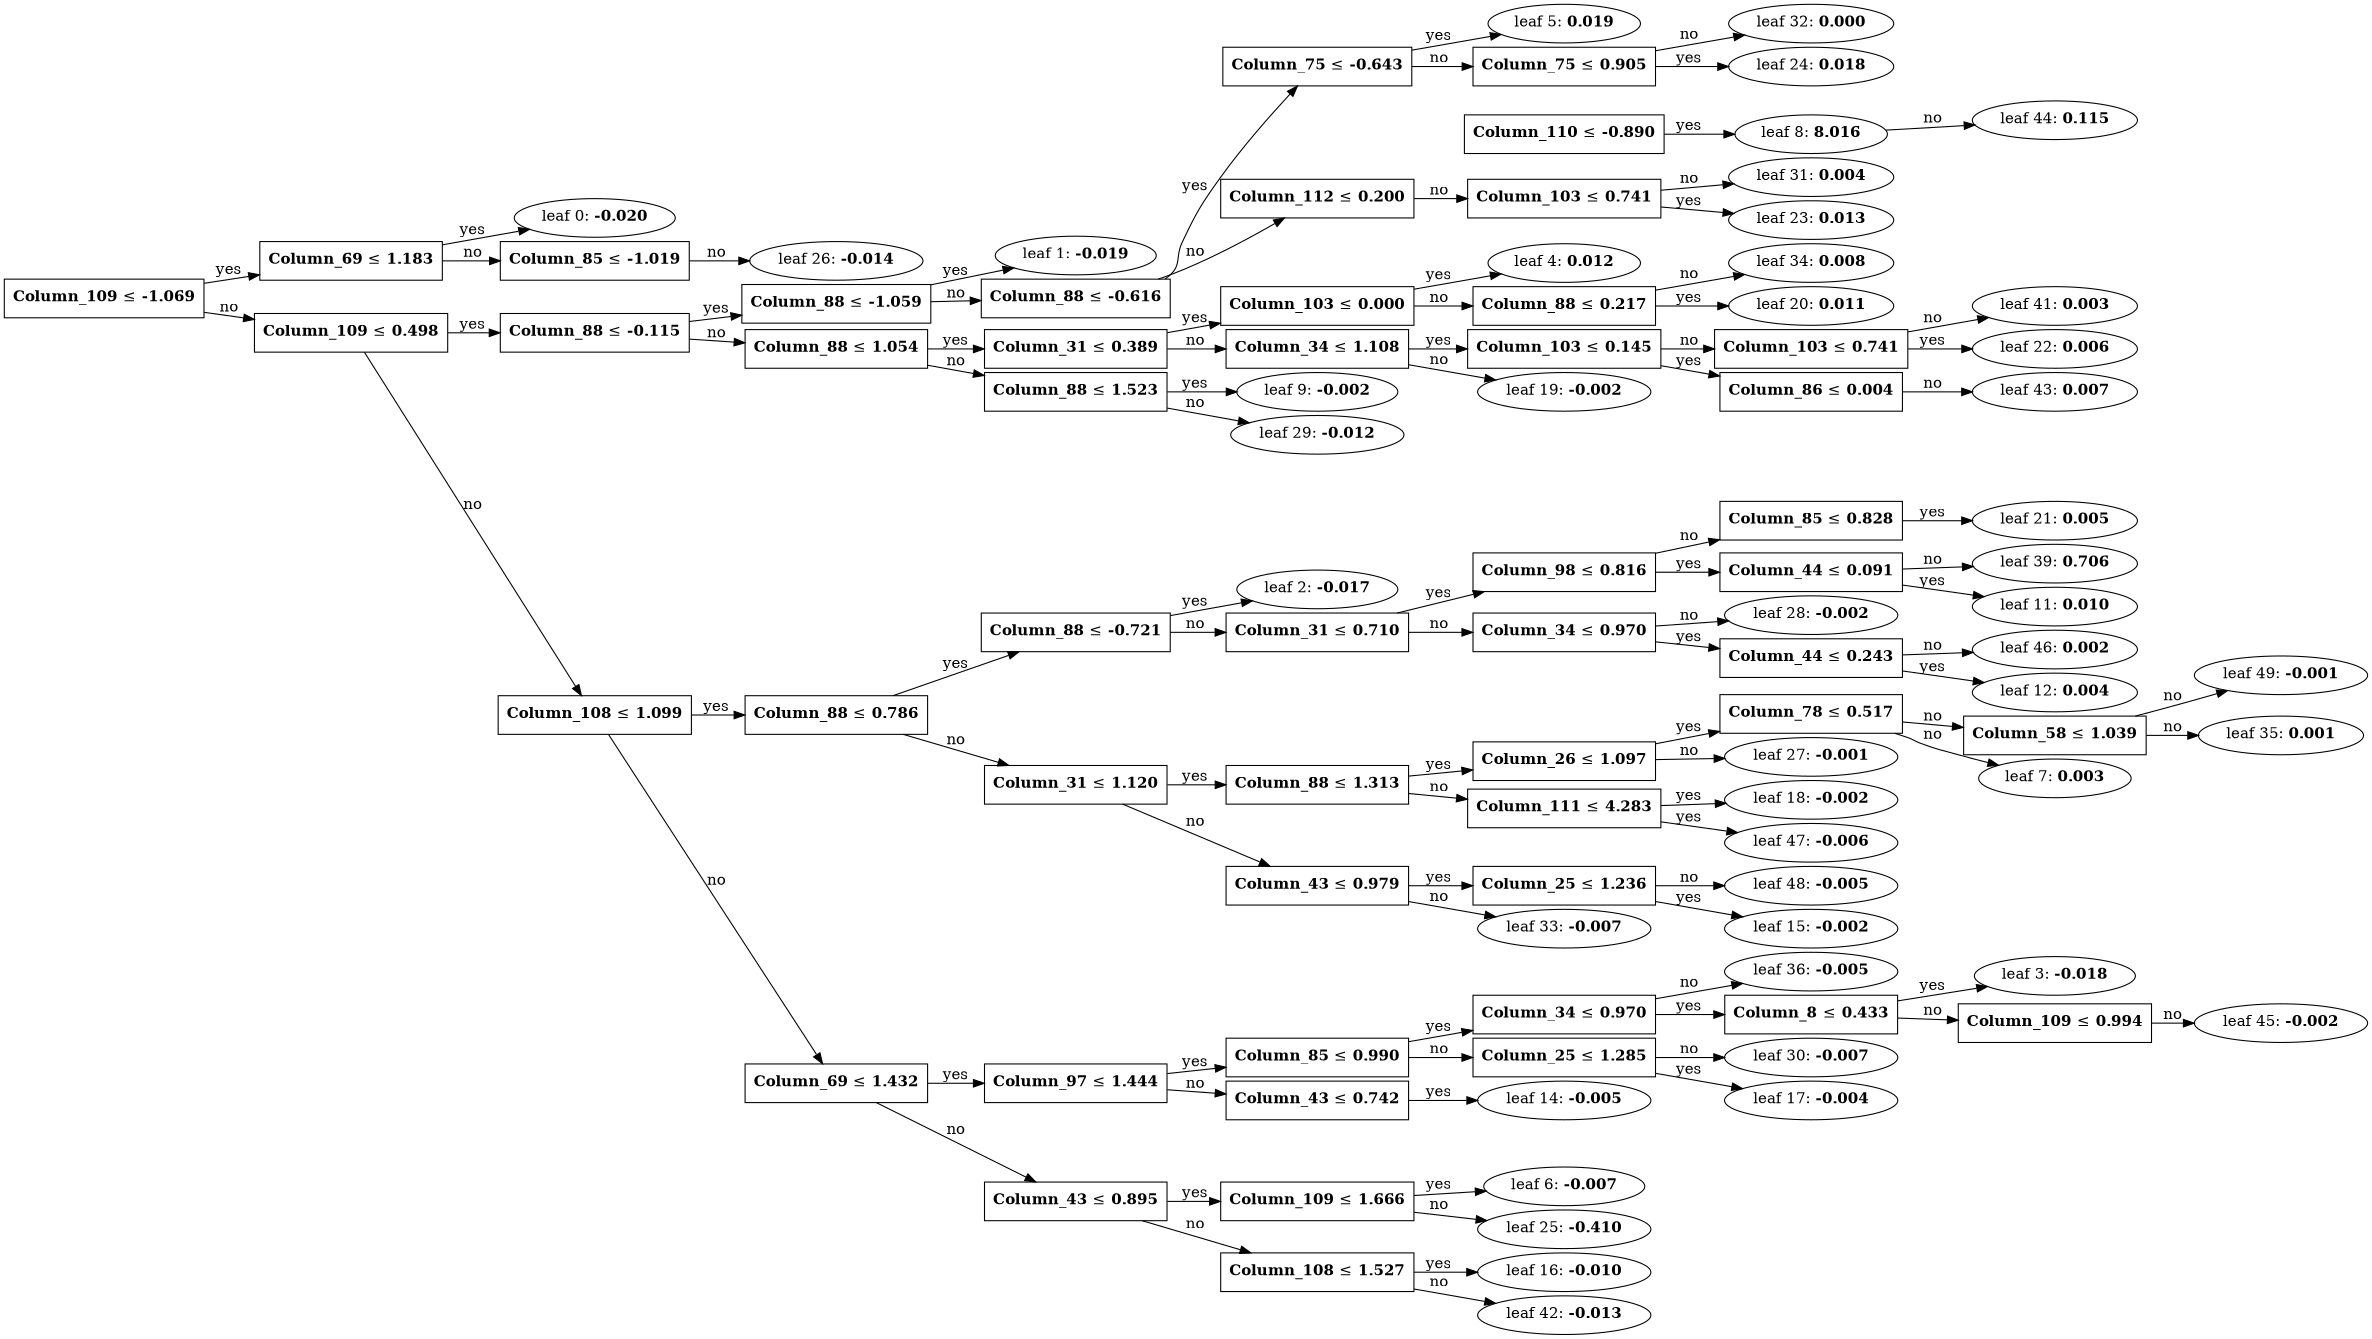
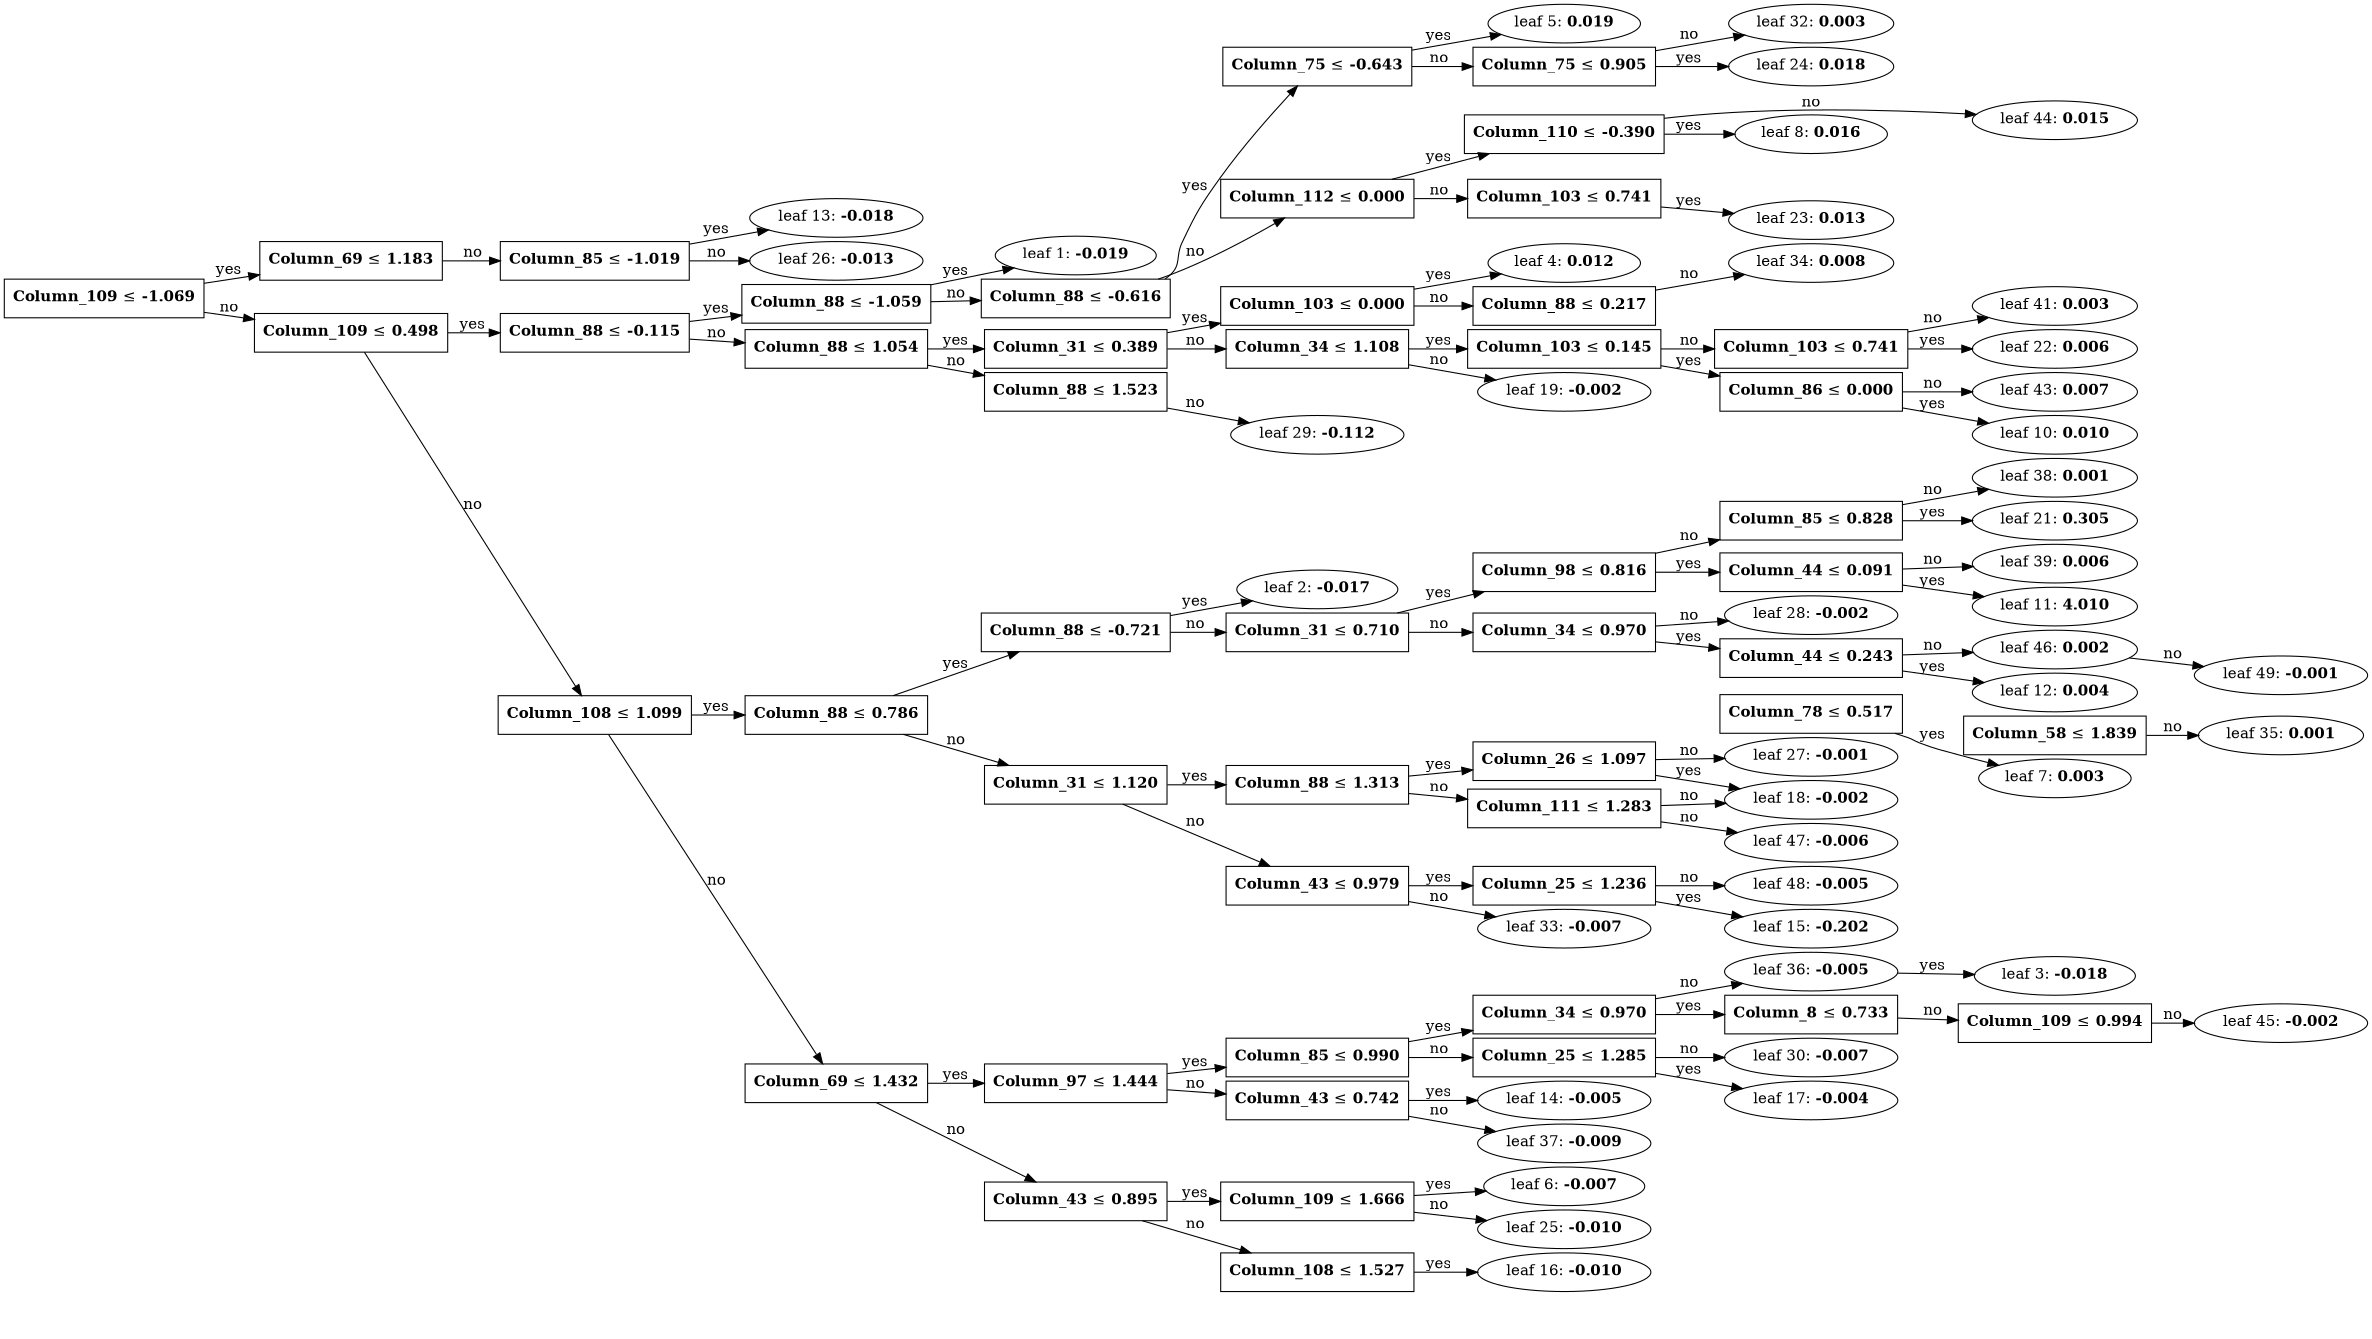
(1842, 22) -> (1842, 22)
(2086, 119) -> (2086, 119)
(1925, 128) -> (1814, 110)
(1629, 133) -> (1629, 133)
(1837, 133) -> (1837, 133)
none -> (1435, 168)
(1811, 177) -> none
(1382, 197) -> (1382, 197)
(595, 218) -> none
none -> (836, 218)
(867, 259) -> (867, 259)
(1811, 306) -> none
(1870, 390) -> (1870, 390)
(1317, 392) -> none
(1348, 433) -> (1348, 433)
none -> (2055, 435)
none -> (2055, 478)
(2086, 519) -> (2086, 519)
(2086, 562) -> (2086, 562)
(2086, 605) -> (2086, 605)
(2176, 705) -> (2161, 662)
(1928, 724) -> none
(2114, 734) -> (2114, 734)
(1933, 735) -> (1933, 735)
(1682, 739) -> (1693, 781)
(1689, 796) -> (1689, 796)
(1629, 807) -> (1629, 807)
(1689, 818) -> (1689, 818)
(1842, 927) -> (1842, 927)
(1937, 995) -> (1931, 974)
(1865, 1013) -> (1865, 1013)
none -> (1564, 1143)
(1595, 1228) -> (1595, 1228)
(1564, 1315) -> none
